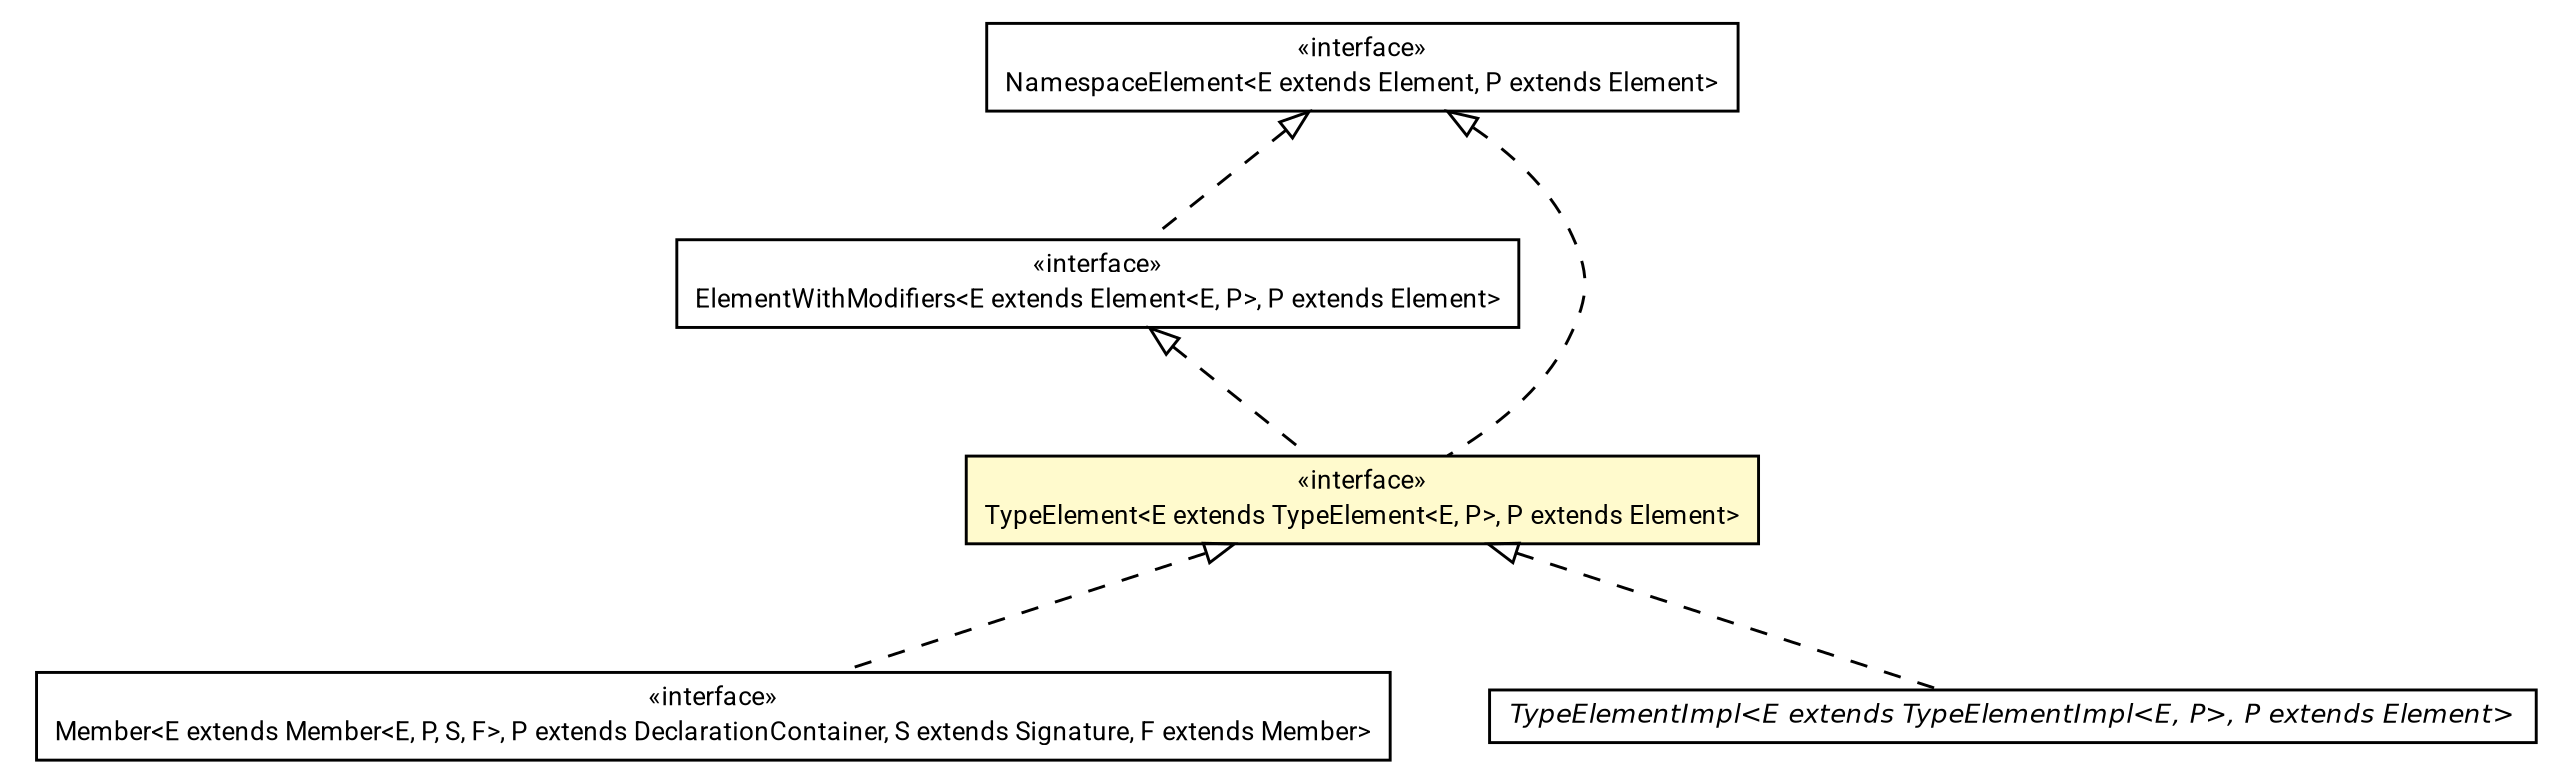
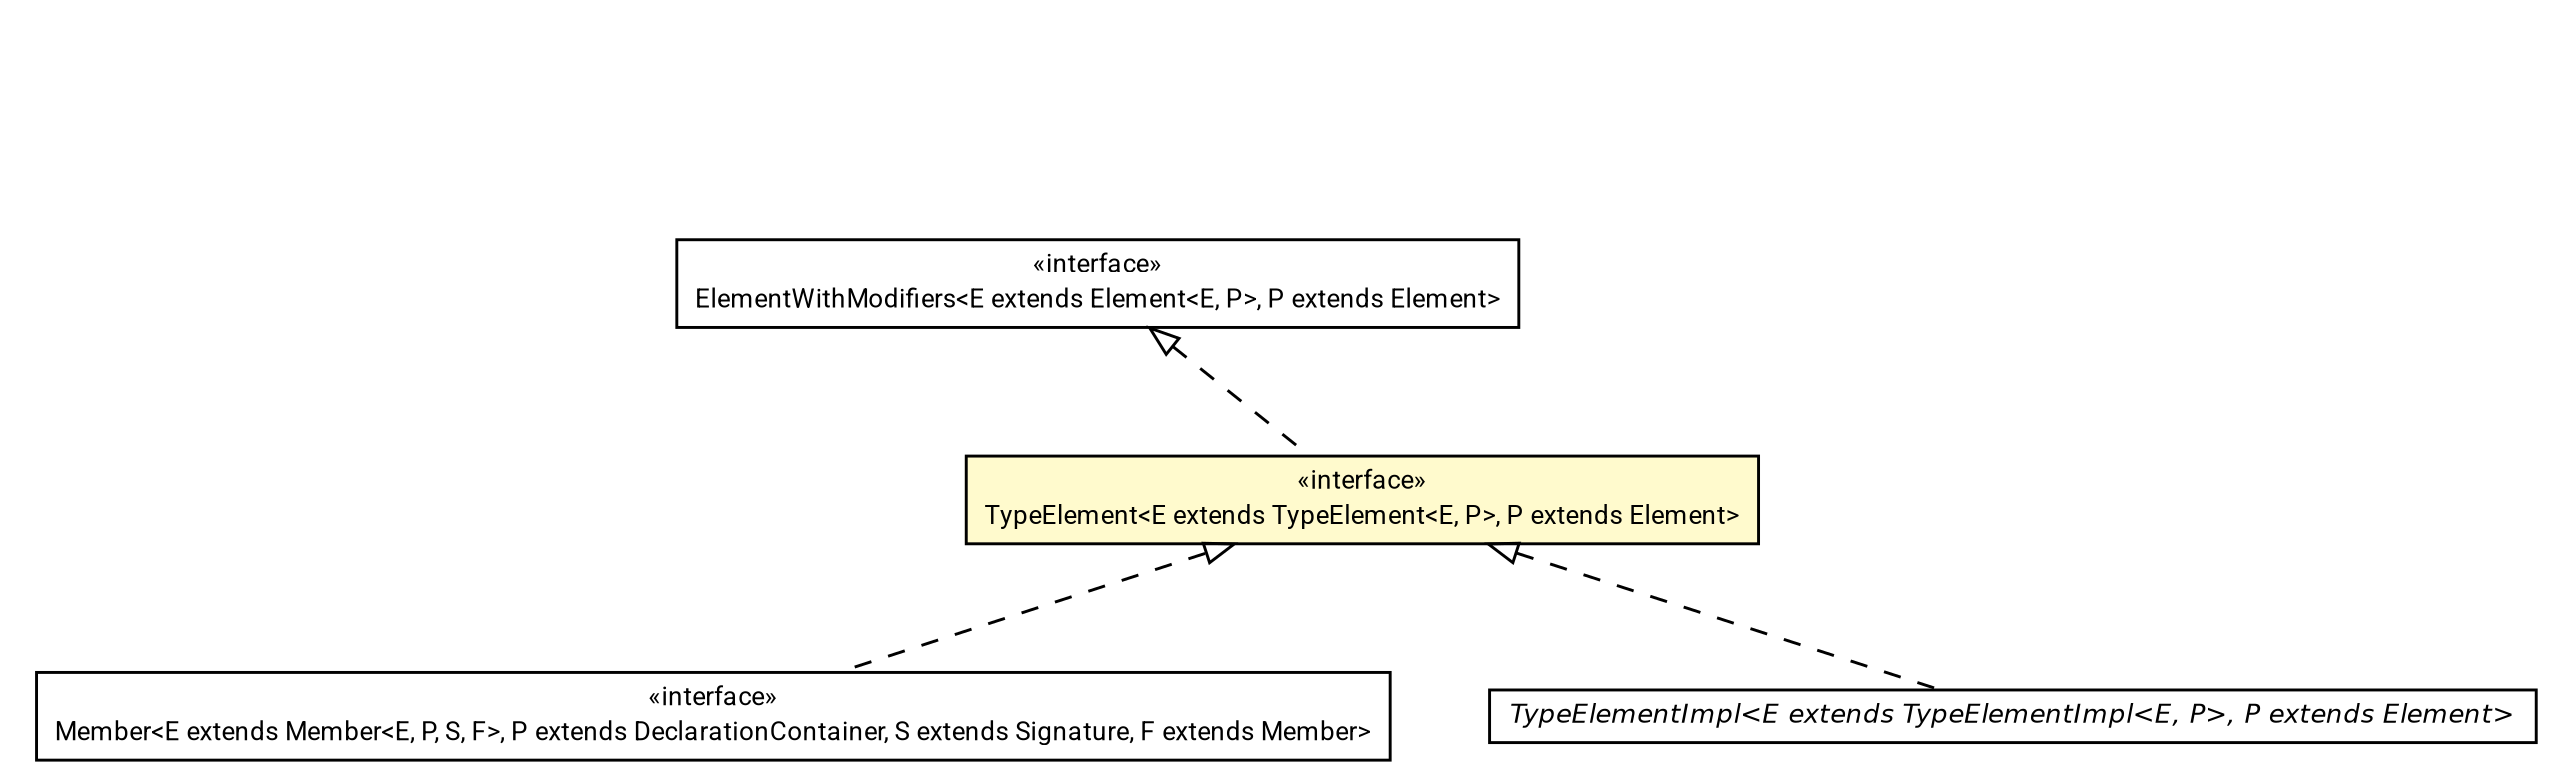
(1361, 67) -> none
